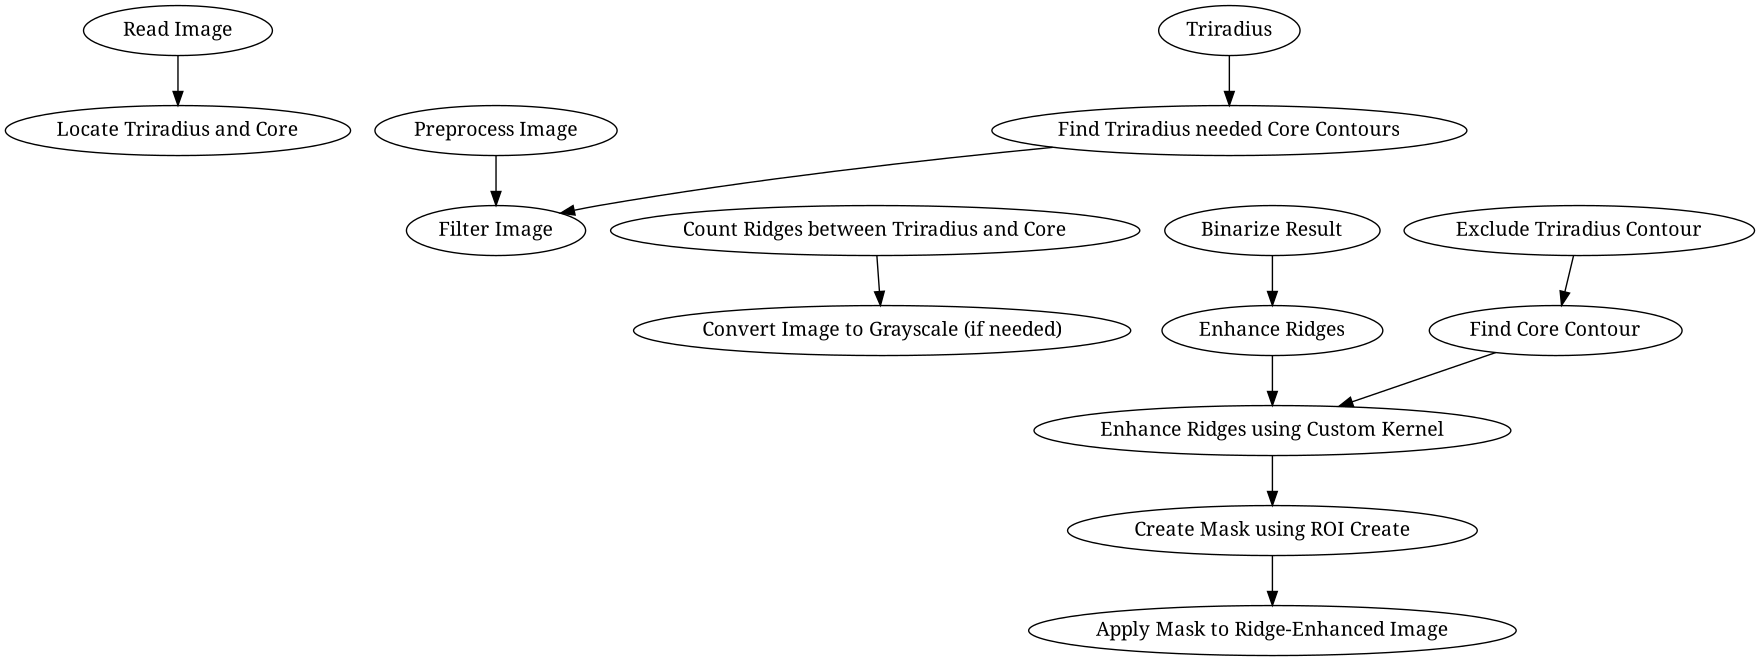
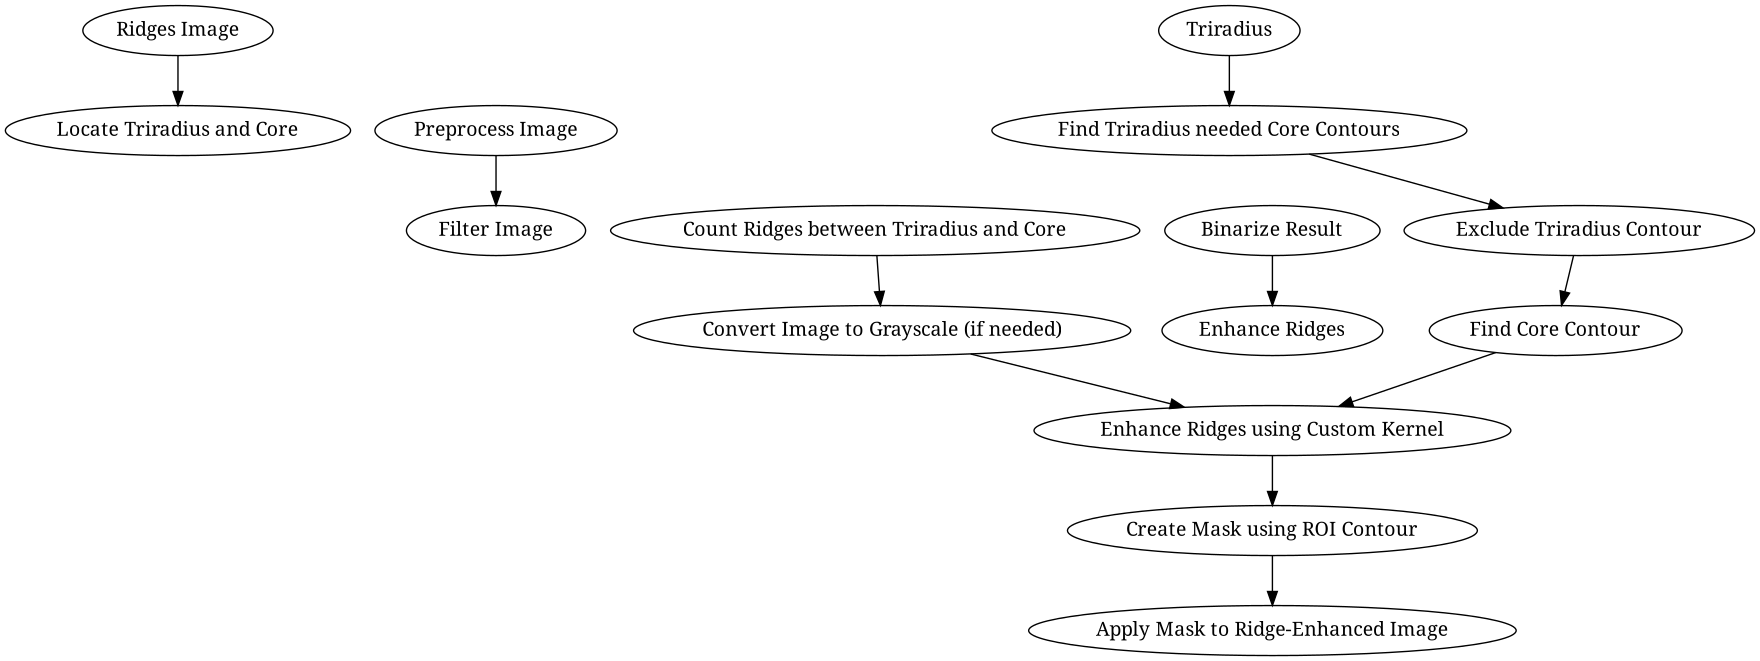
(178, 31) -> (178, 31)
(813, 174) -> (1399, 179)
(1272, 374) -> (1071, 379)
(1272, 531) -> (1272, 531)
